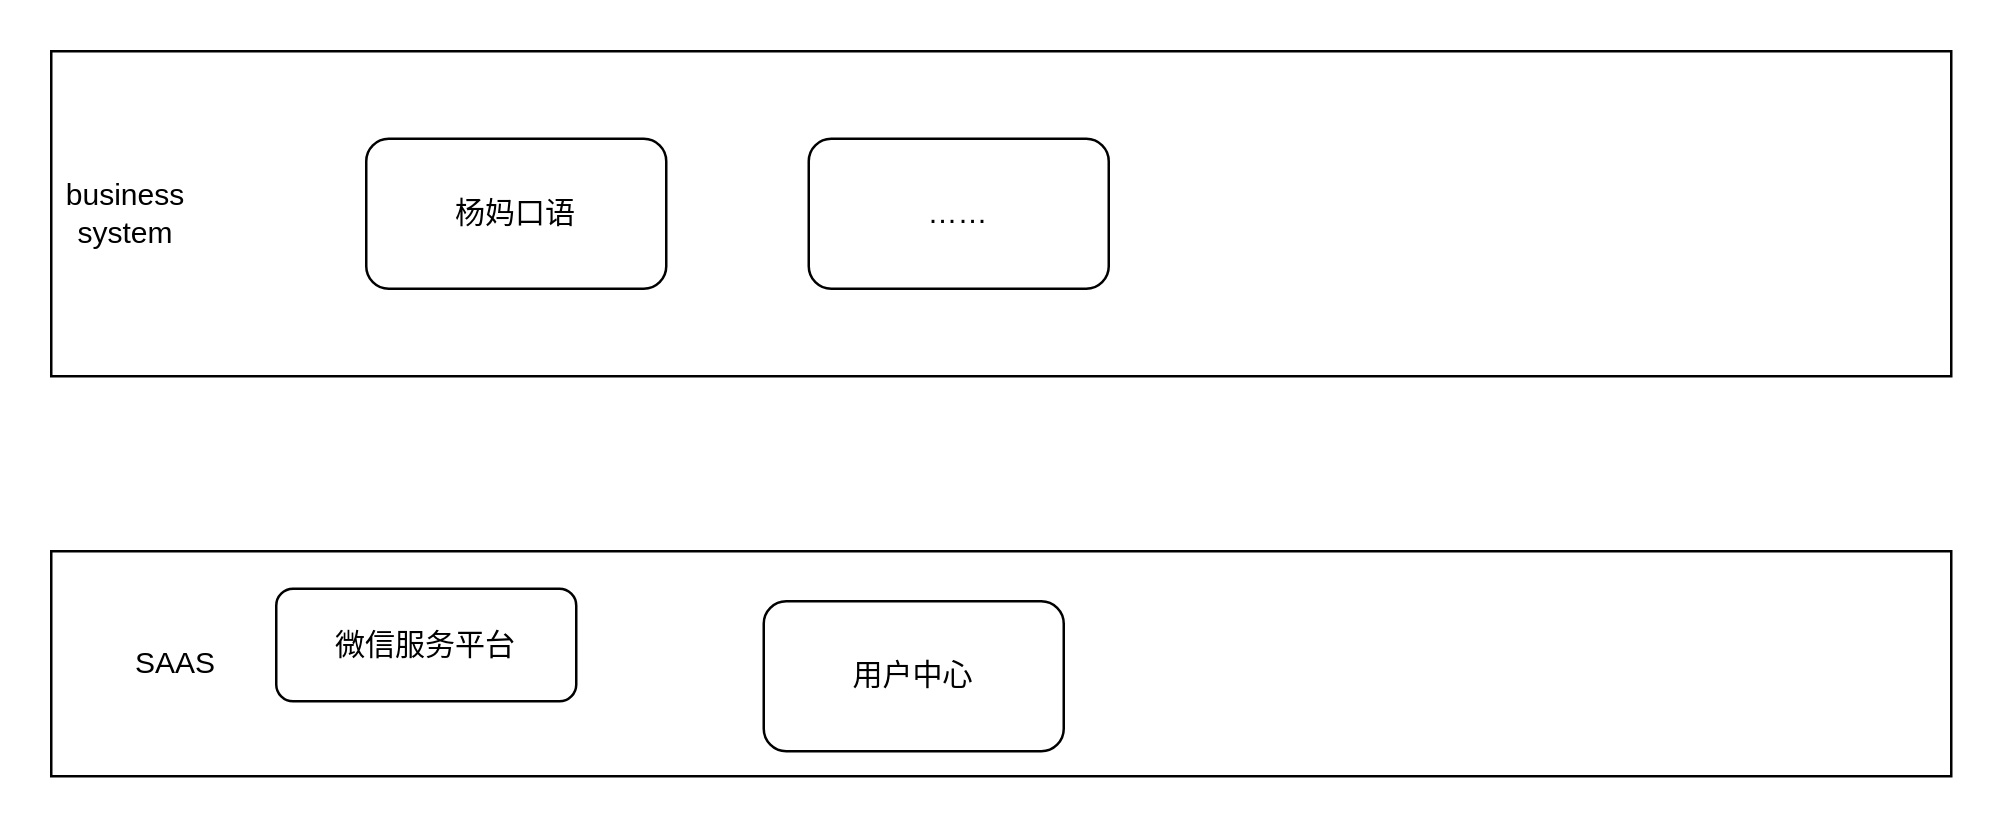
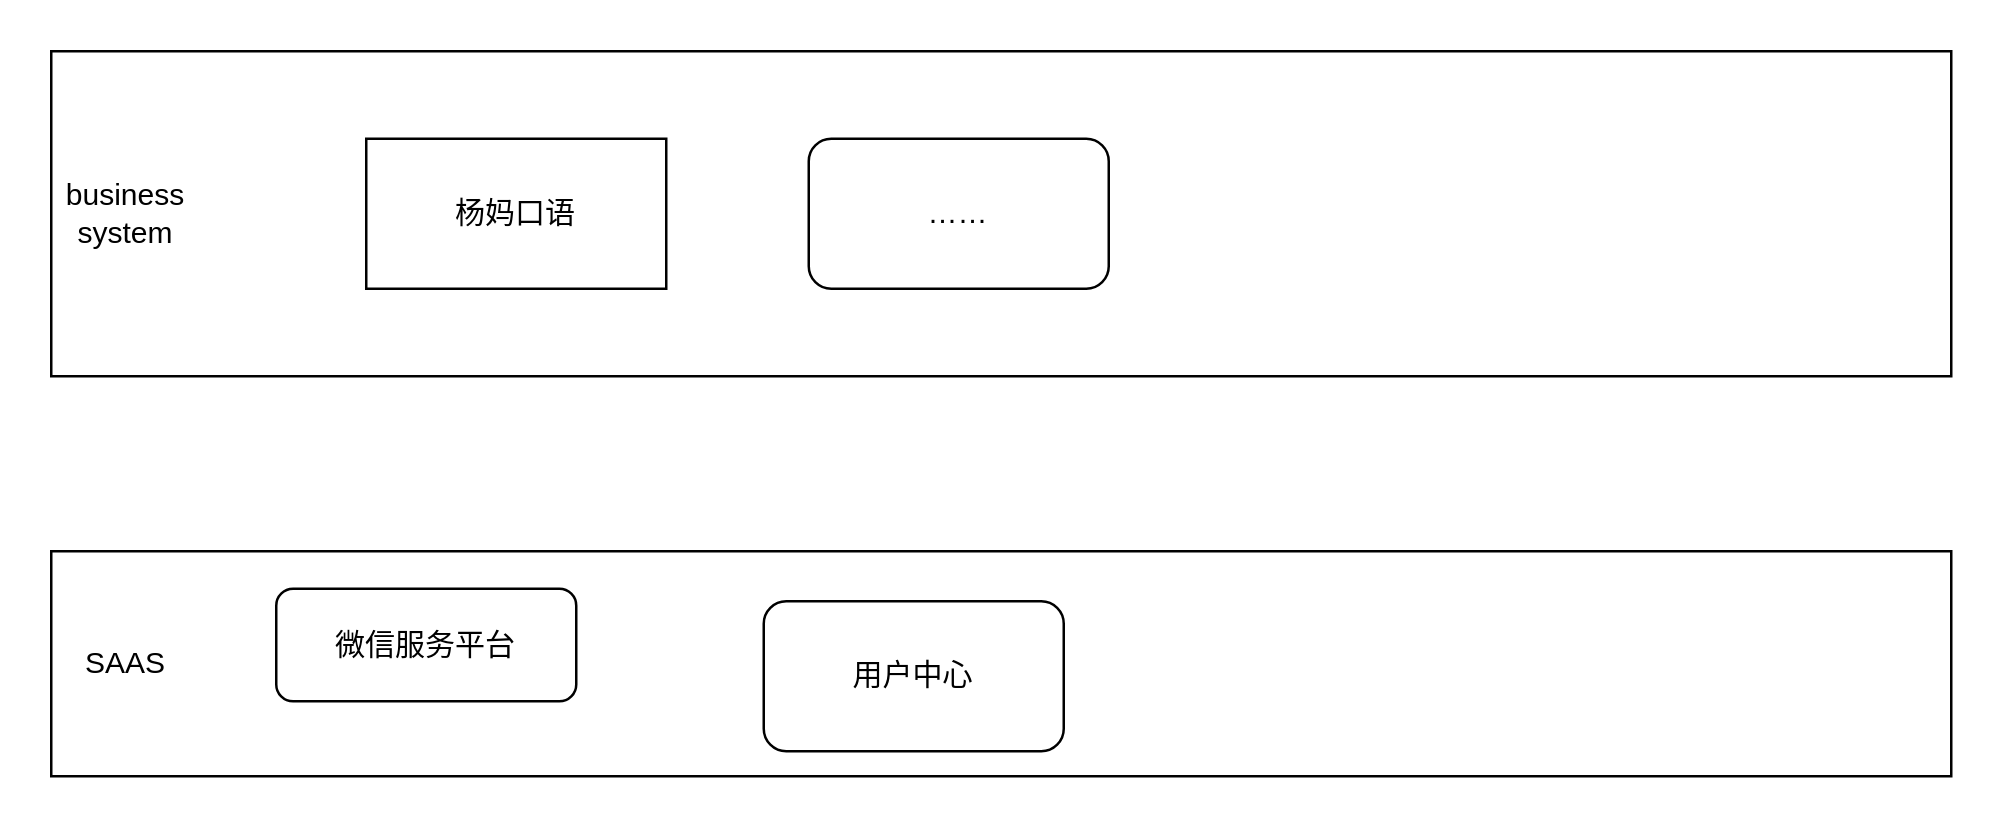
(516, 214) -> (516, 214)
(176, 664) -> (126, 664)
